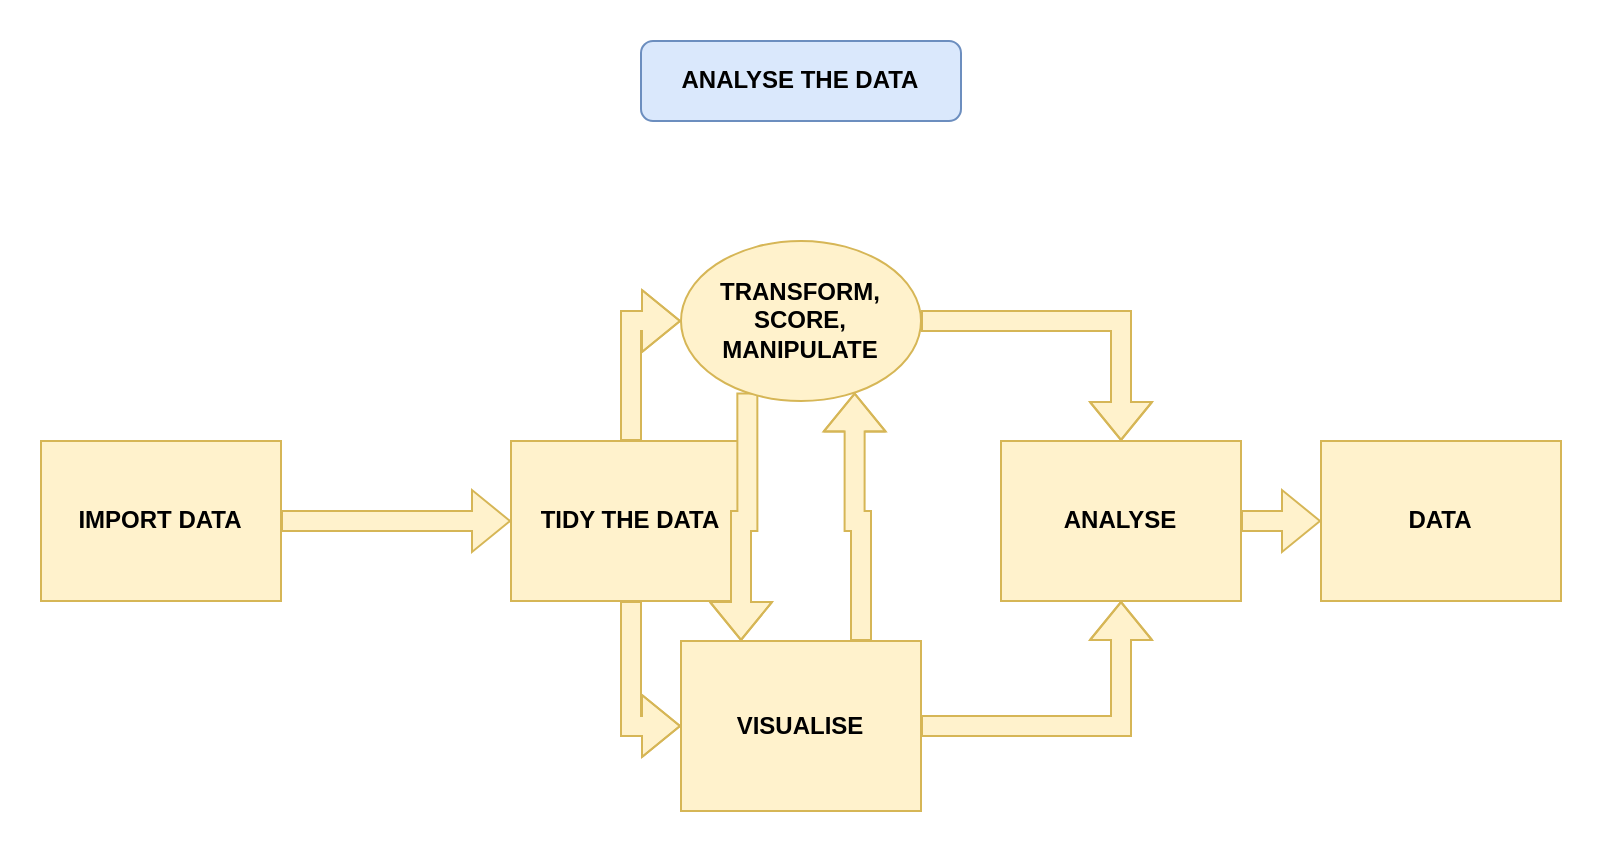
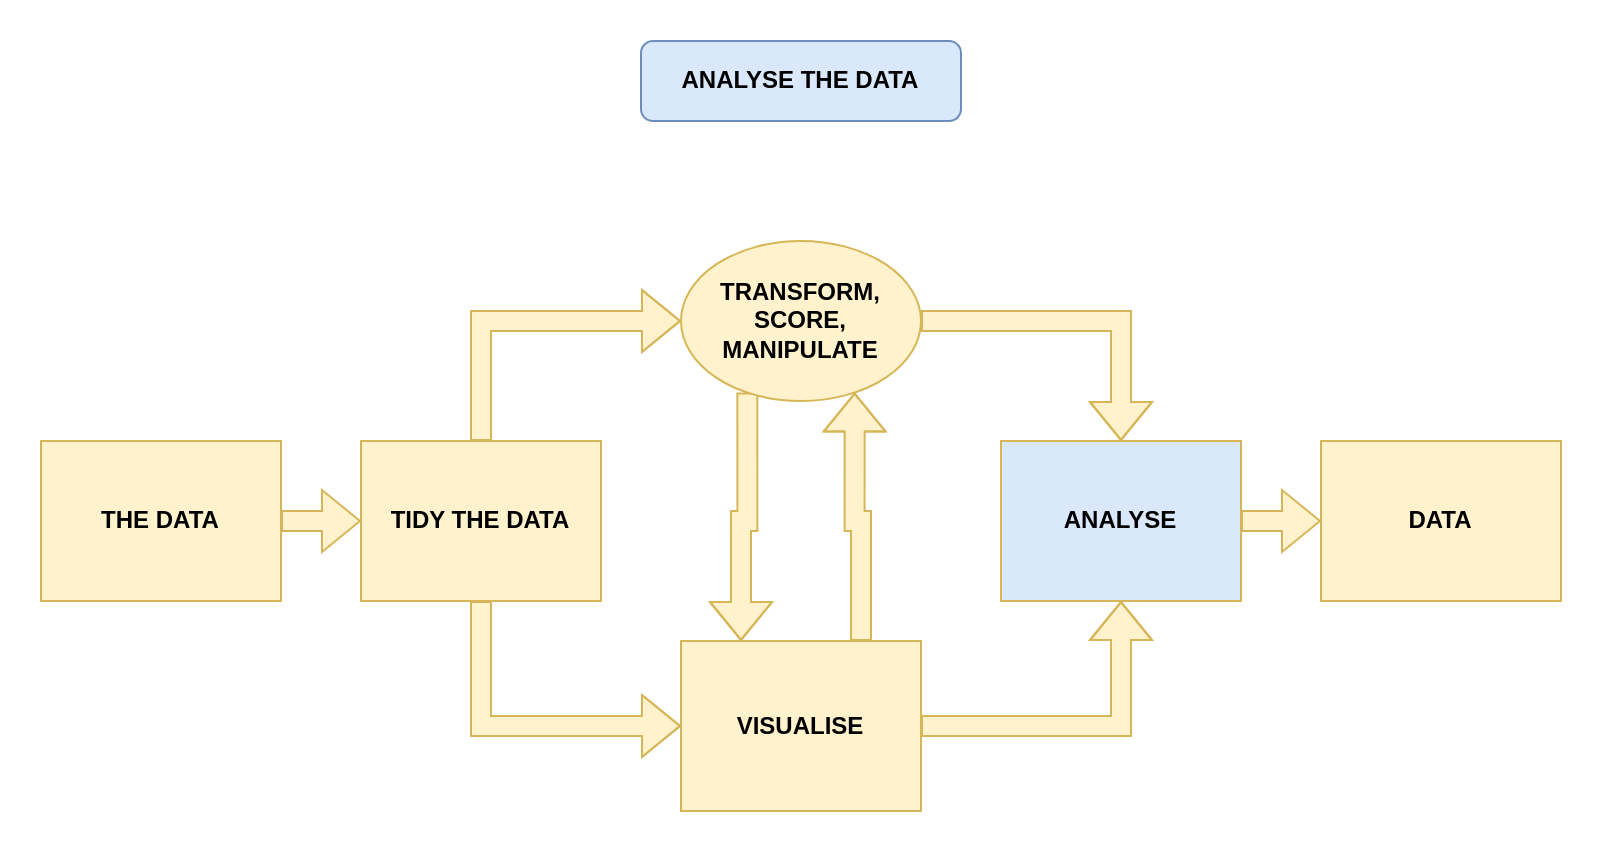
(161, 521) -> (161, 521)
(631, 521) -> (481, 521)
(1121, 521) -> (1121, 521)
